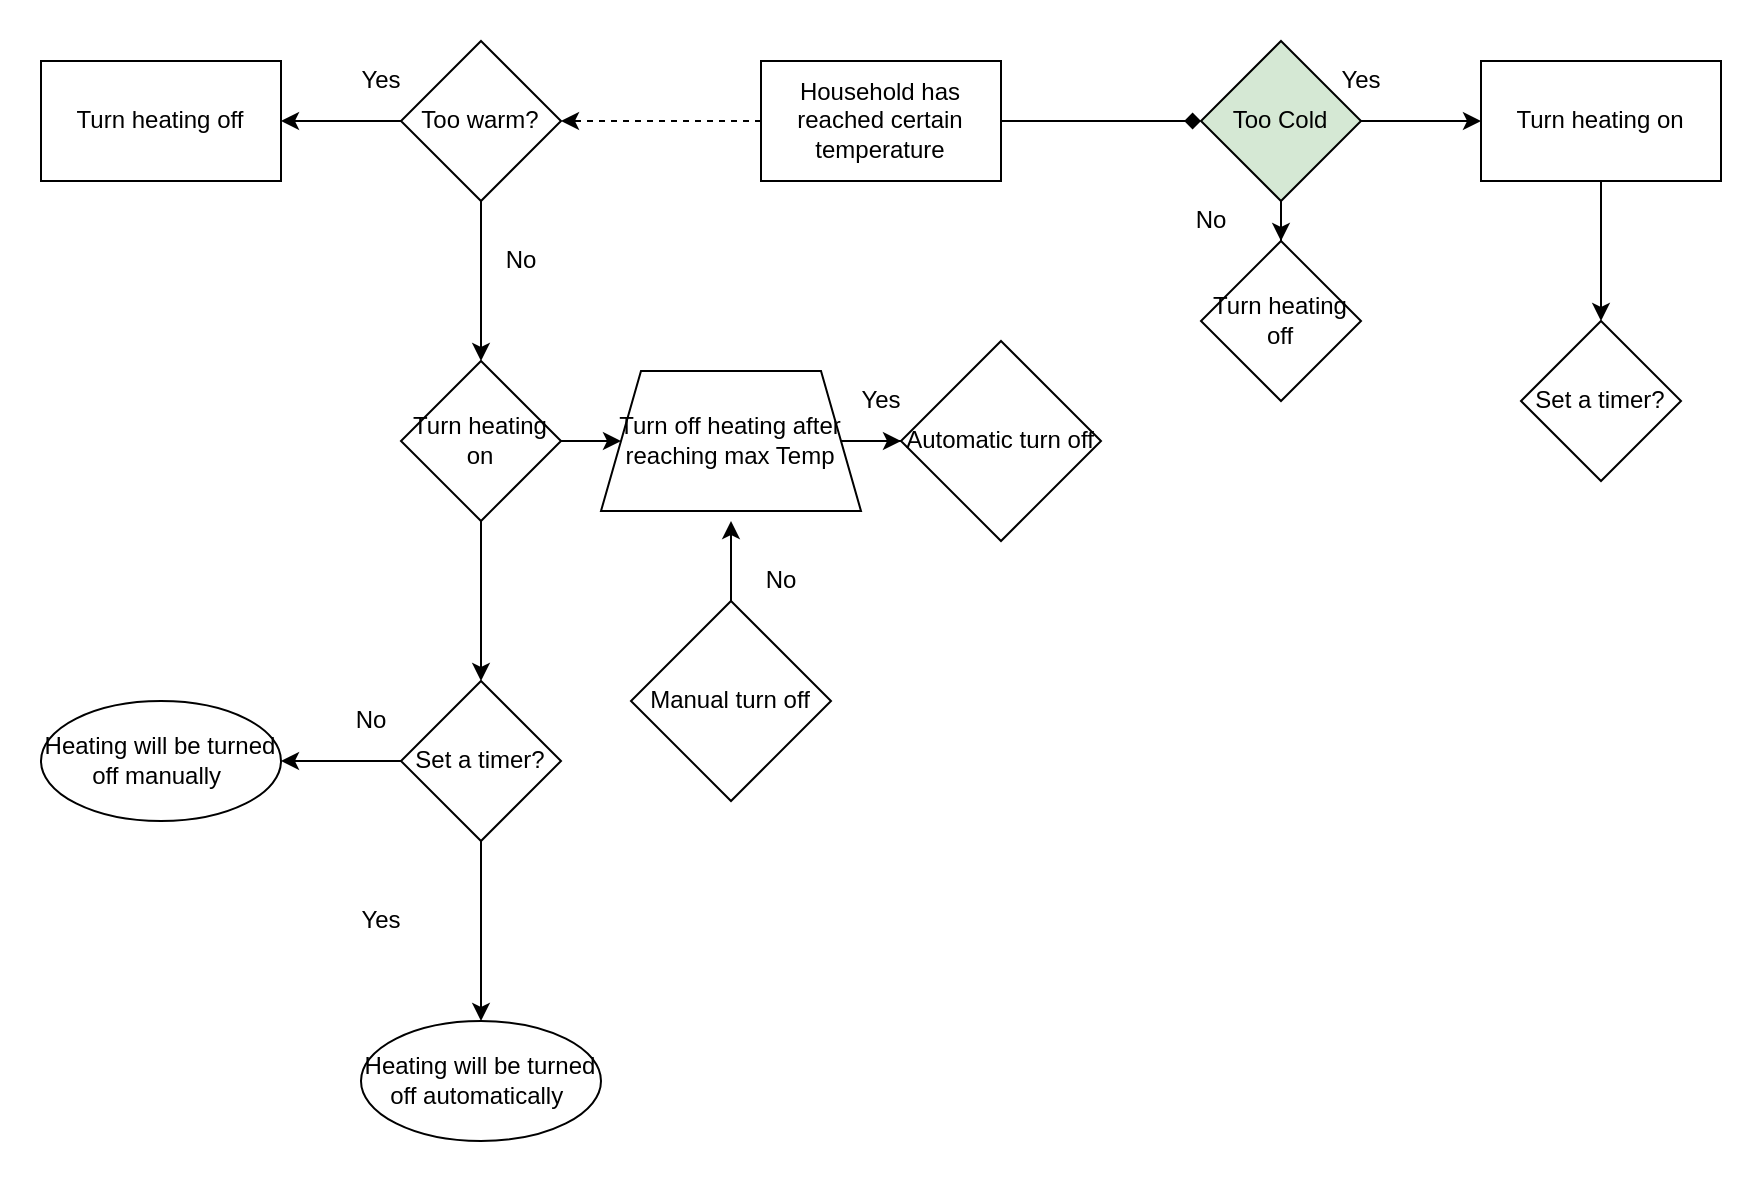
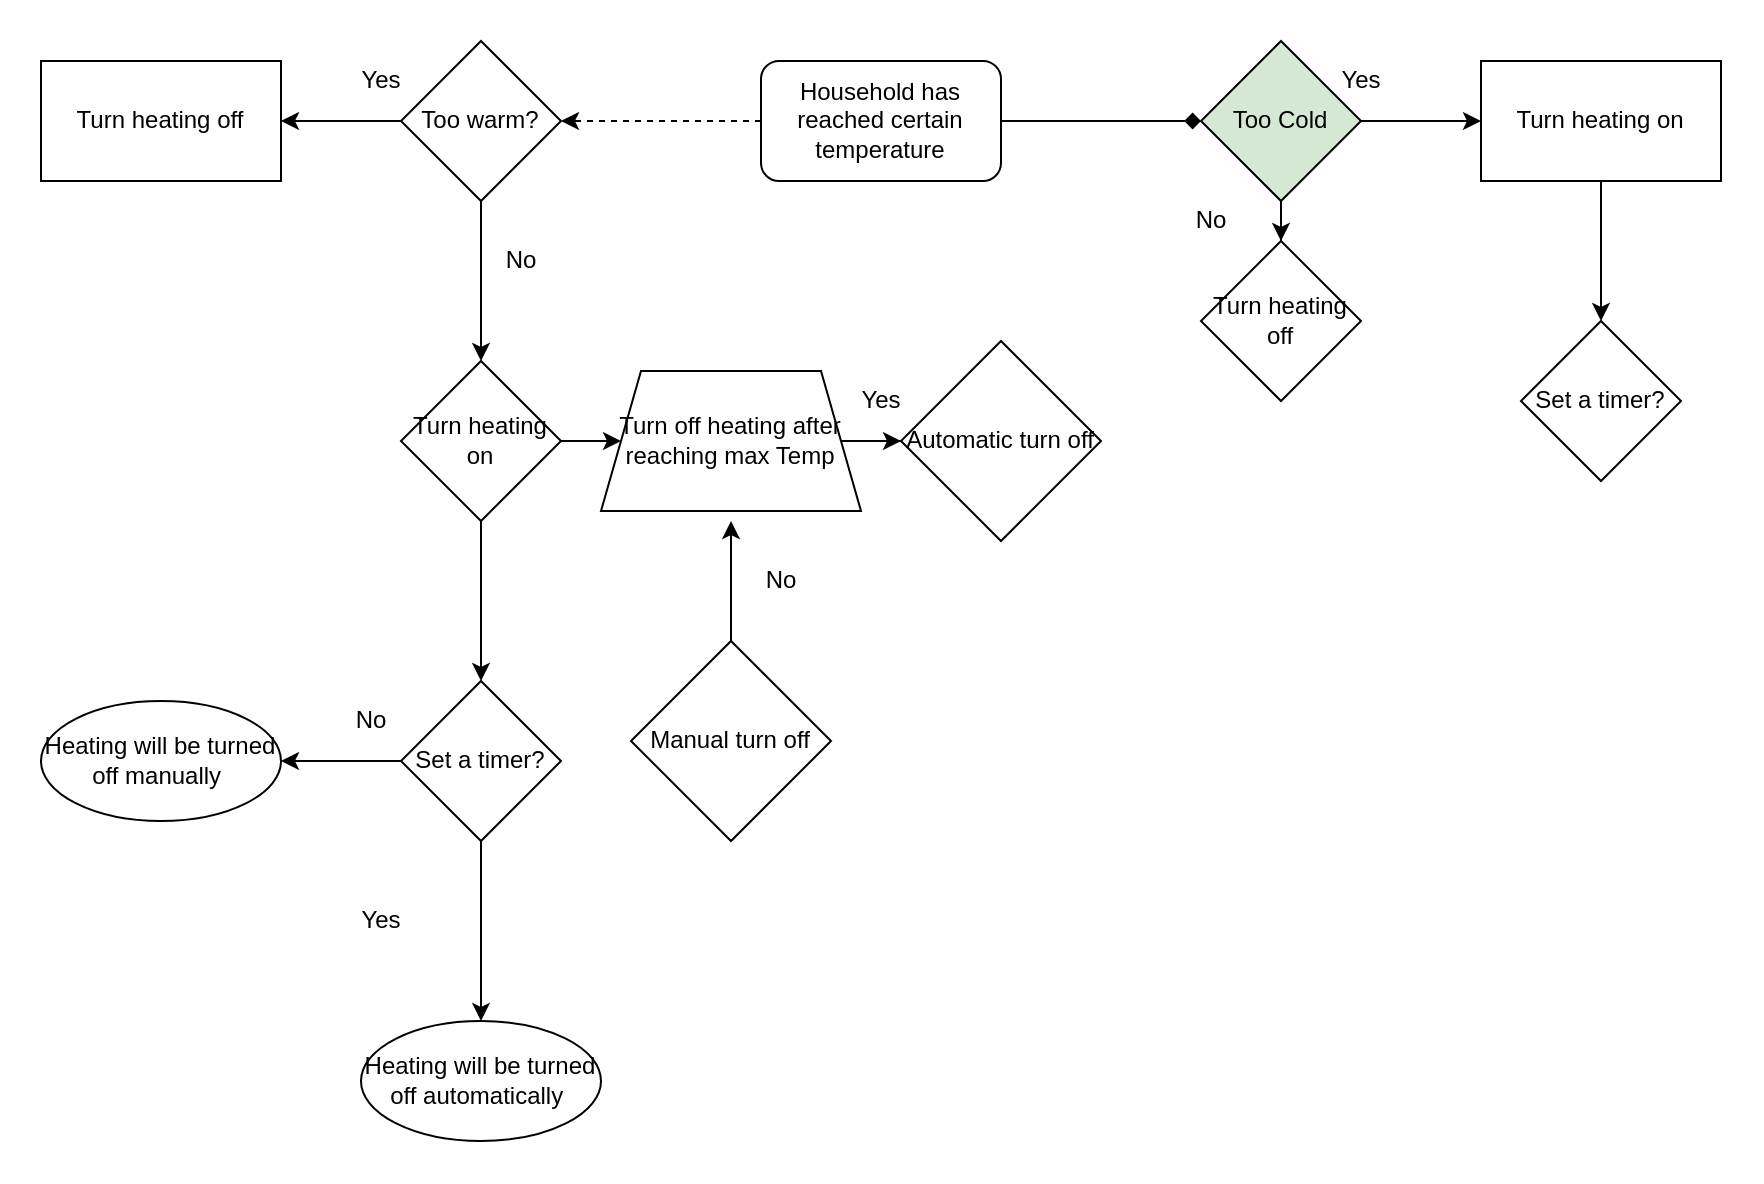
(881, 121) -> (881, 121)
(731, 701) -> (731, 741)
